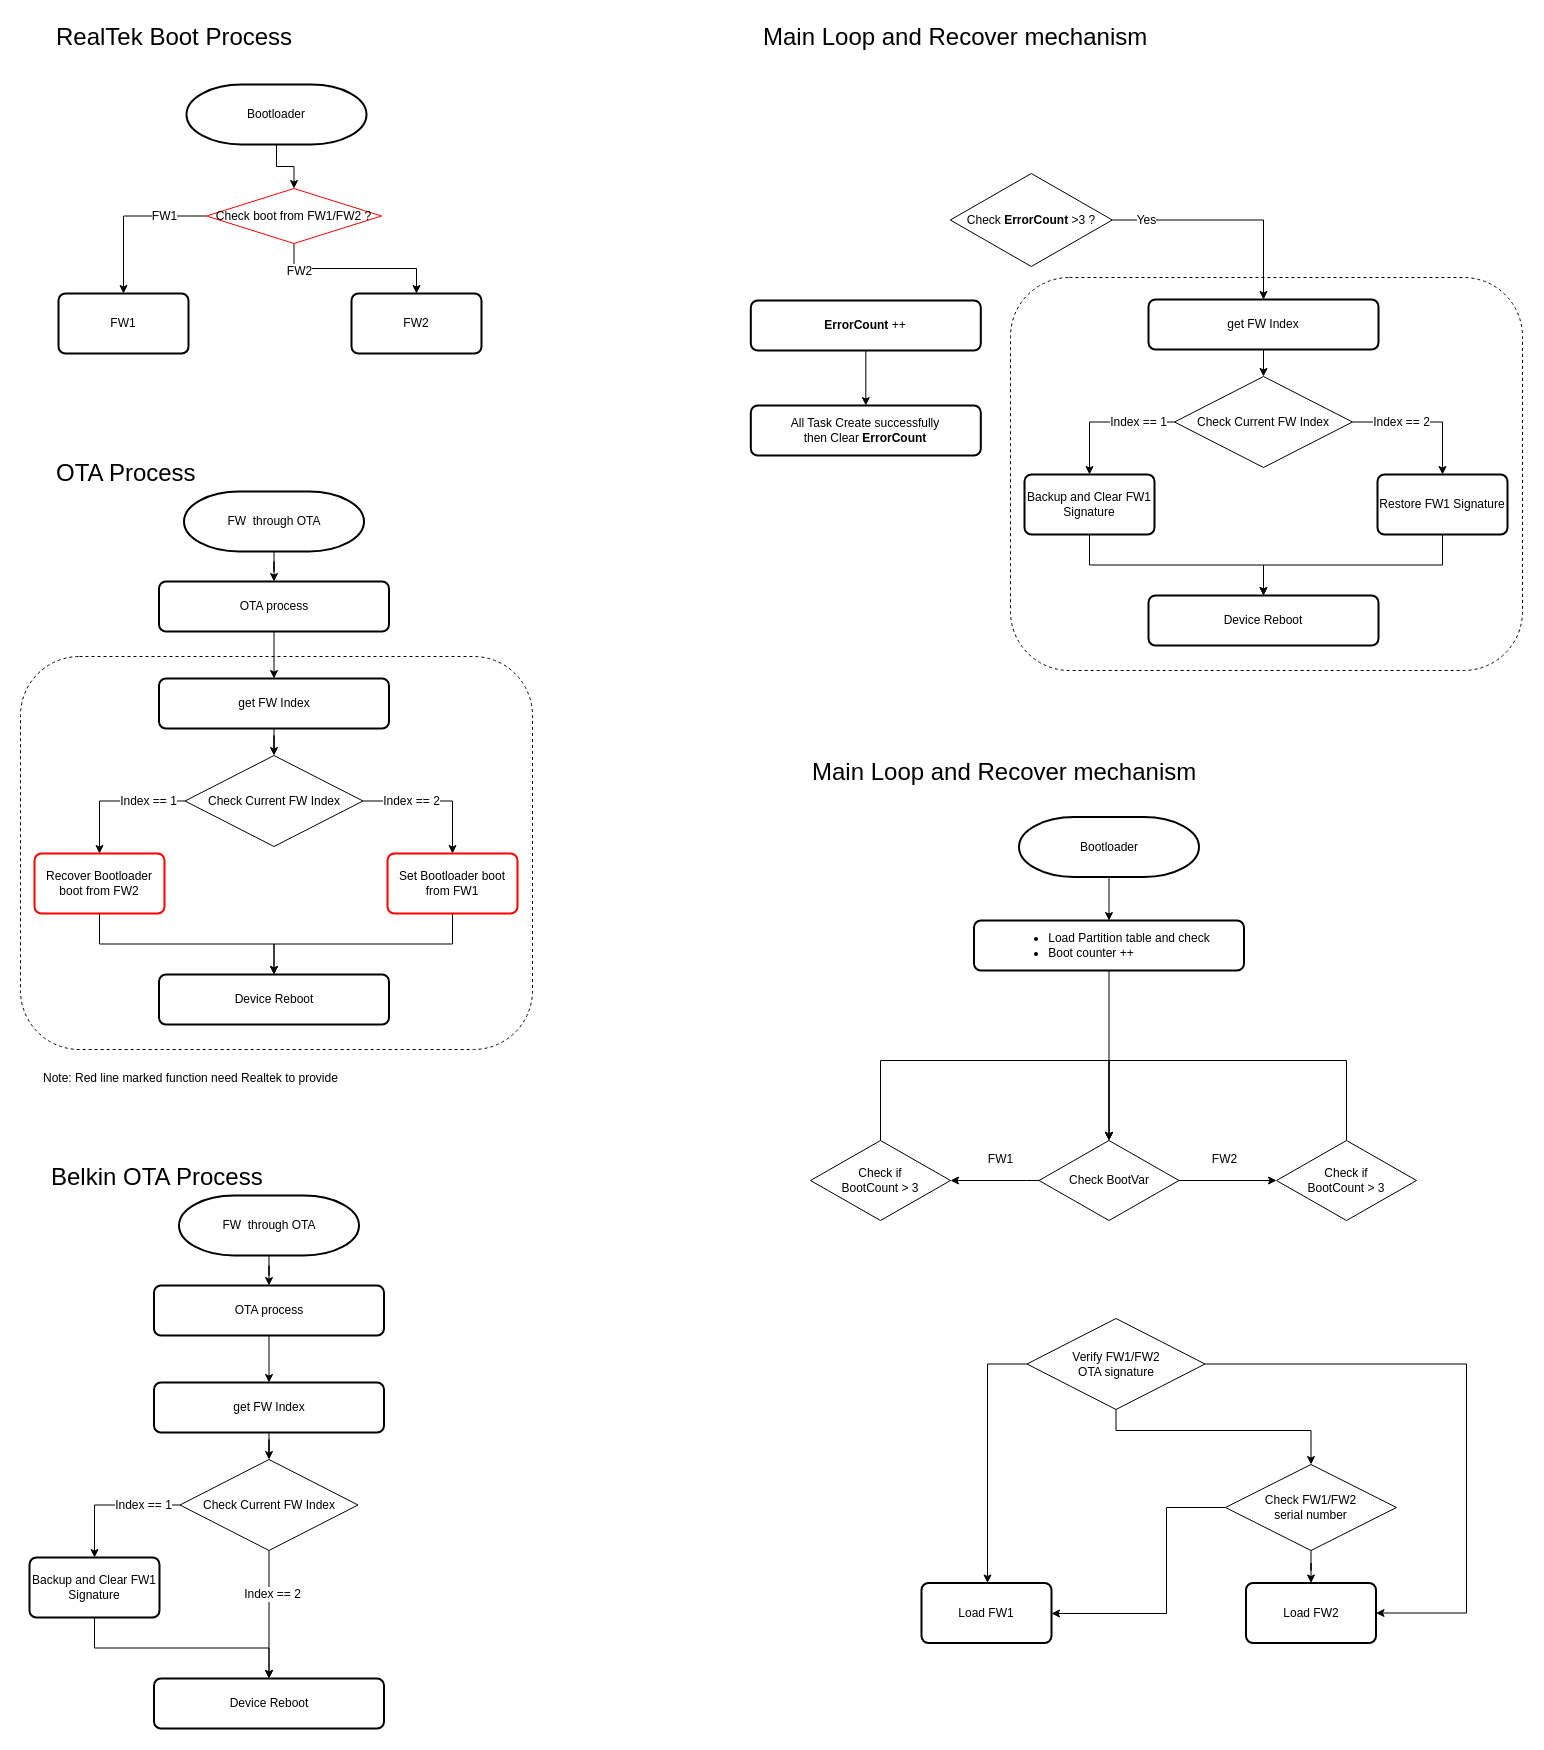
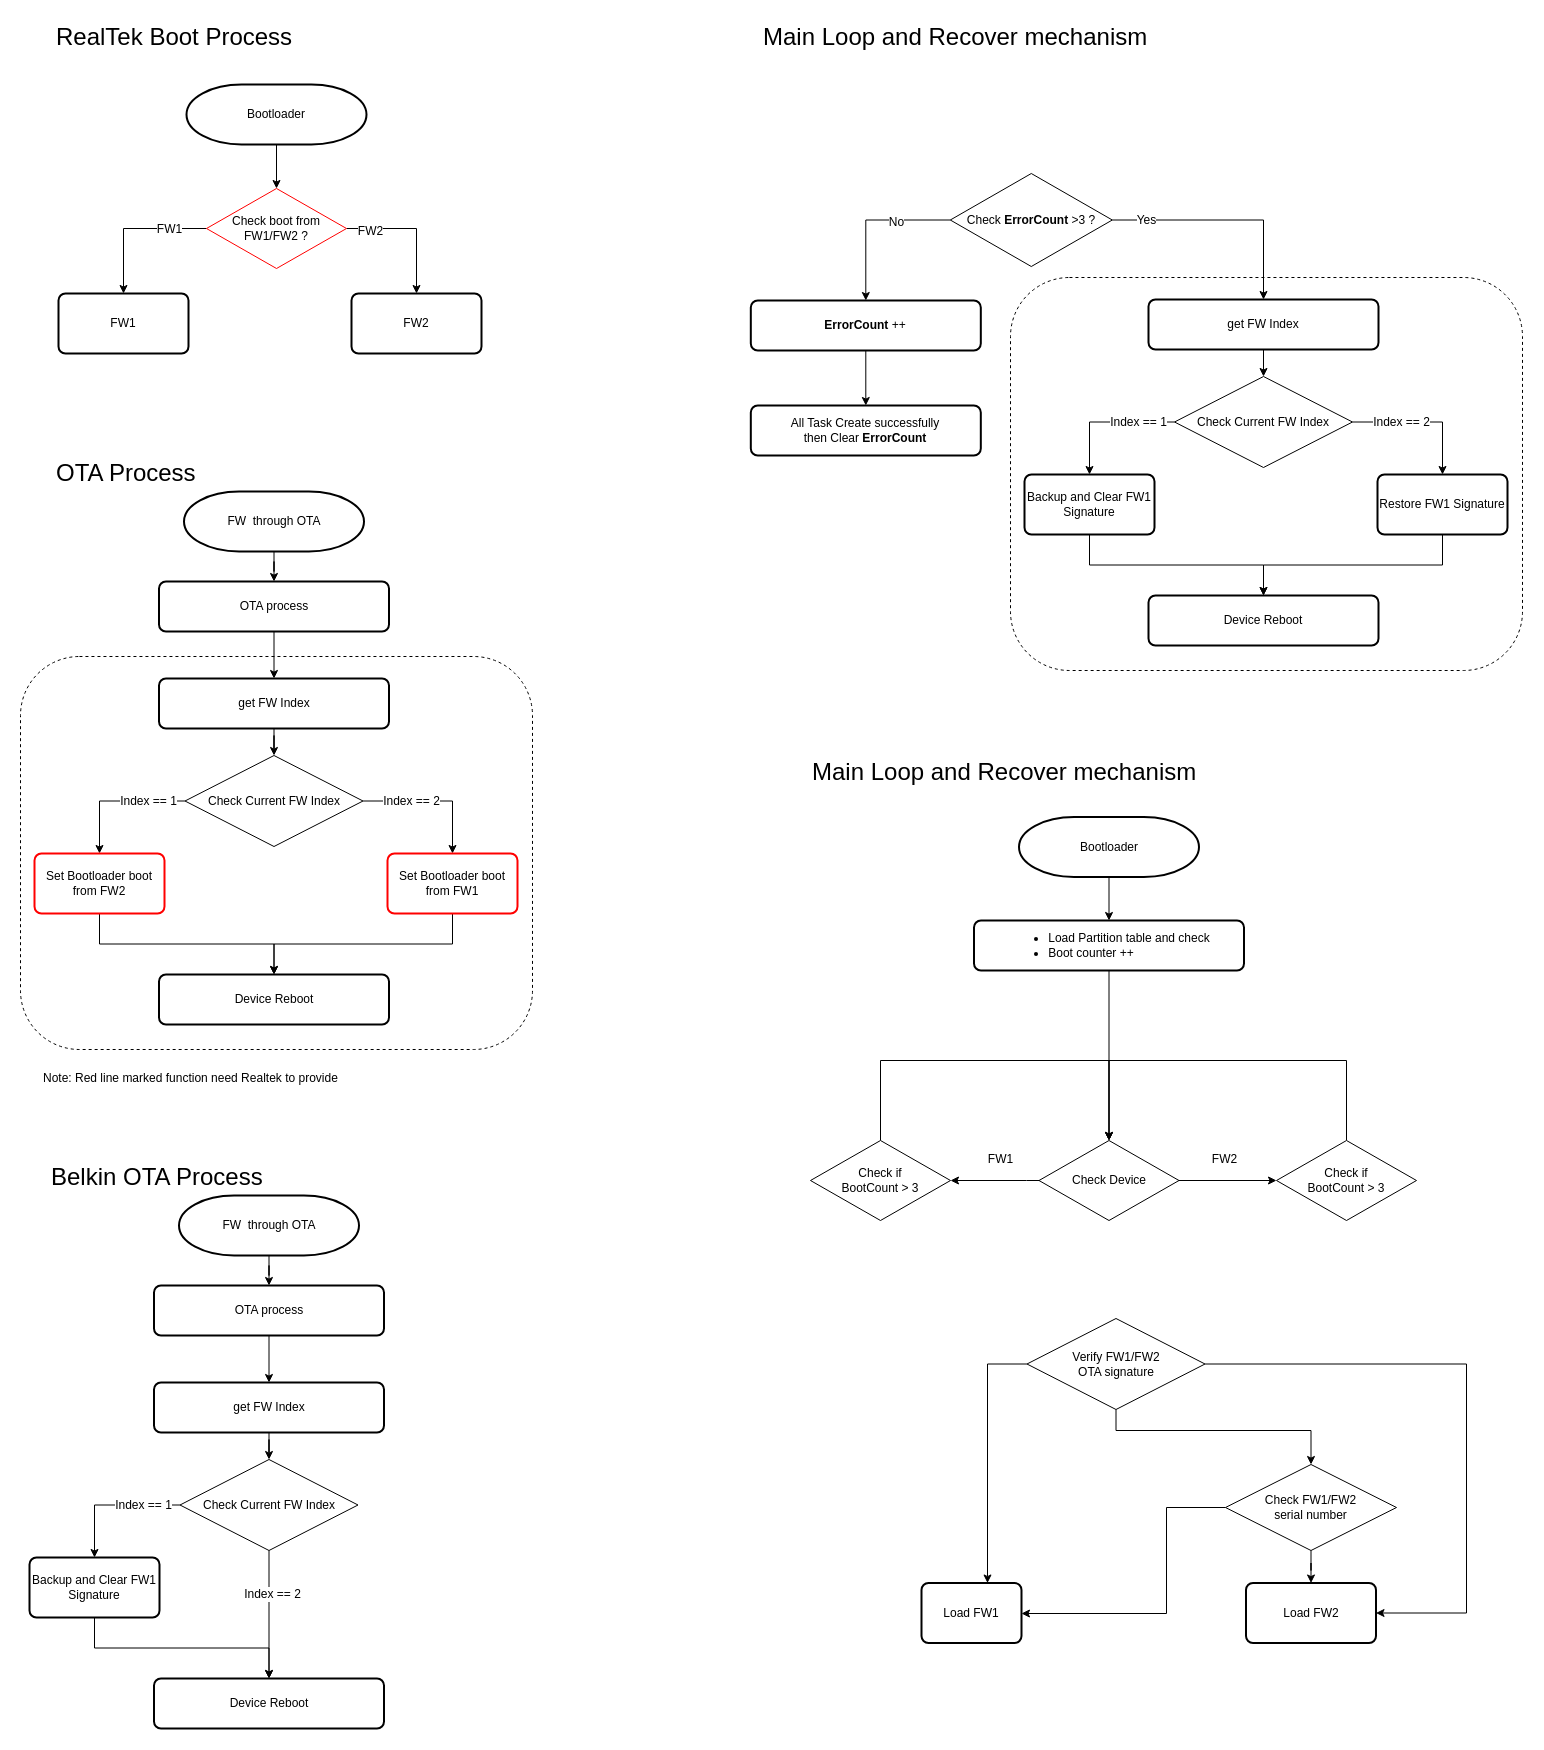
(294, 216) -> (277, 229)
none -> (871, 220)
(100, 884) -> (100, 884)
(1110, 1181) -> (1110, 1181)
(987, 1613) -> (972, 1613)
